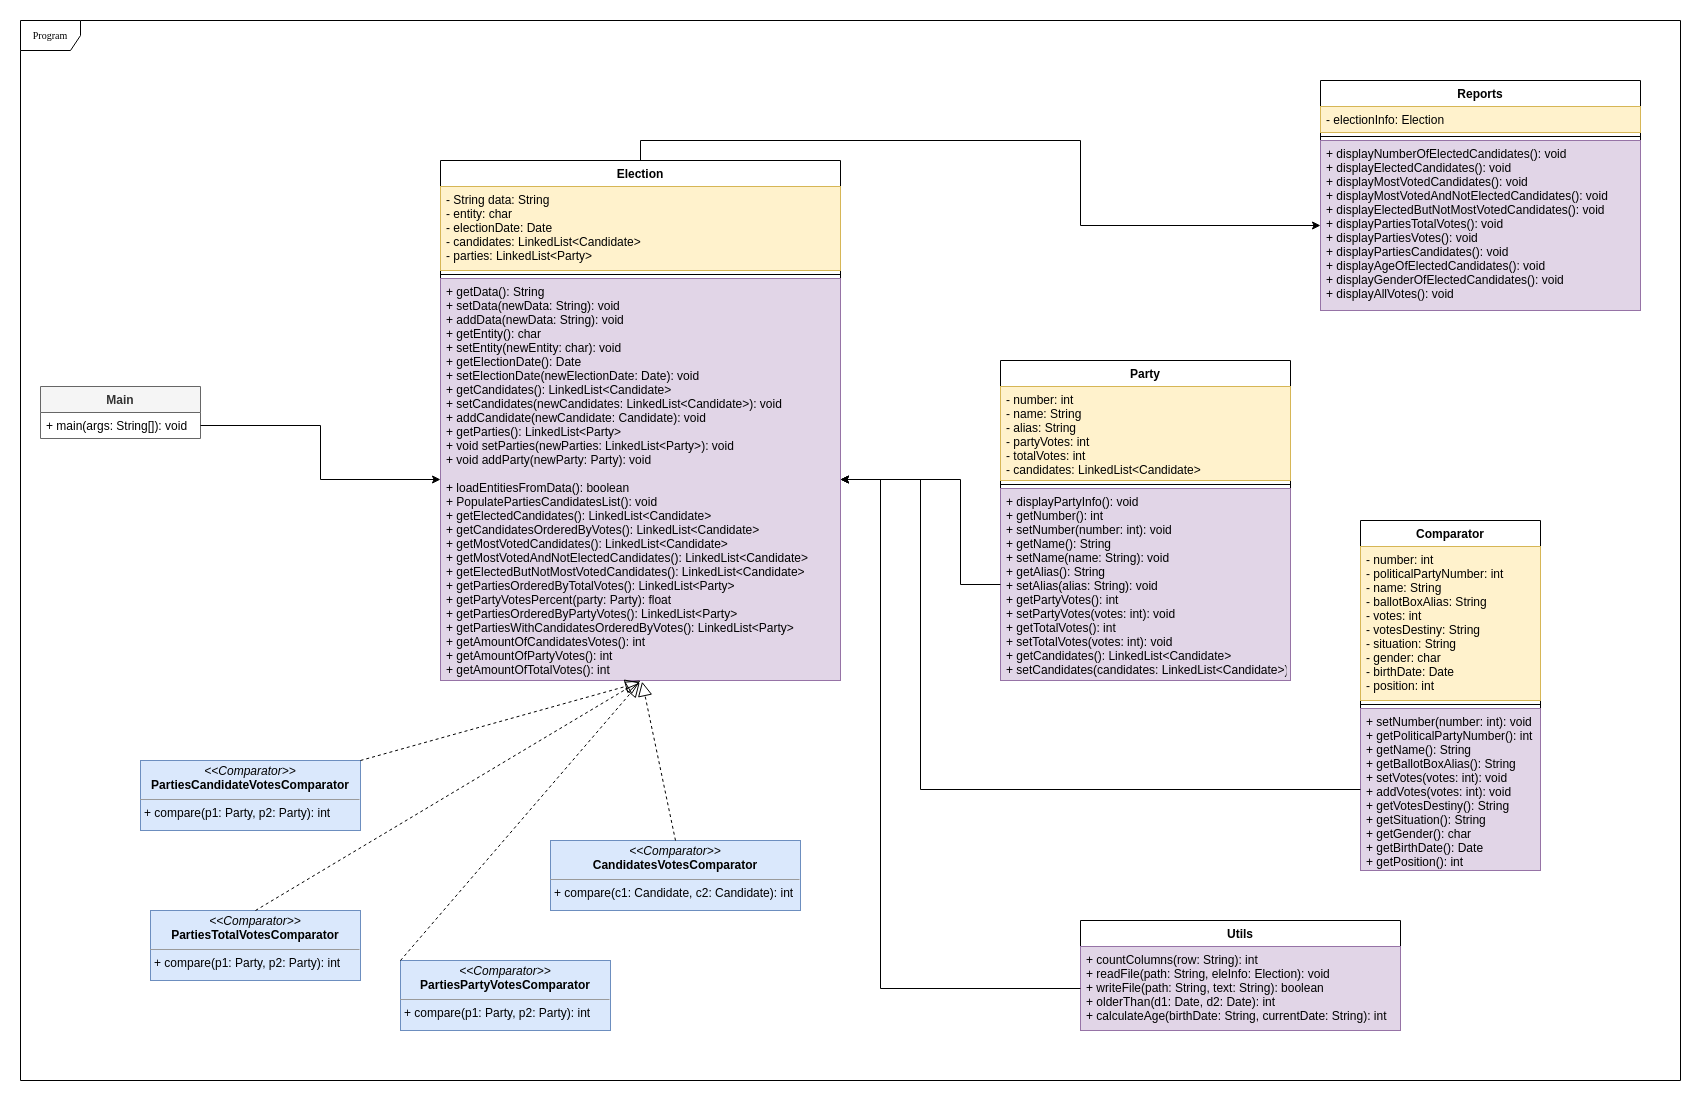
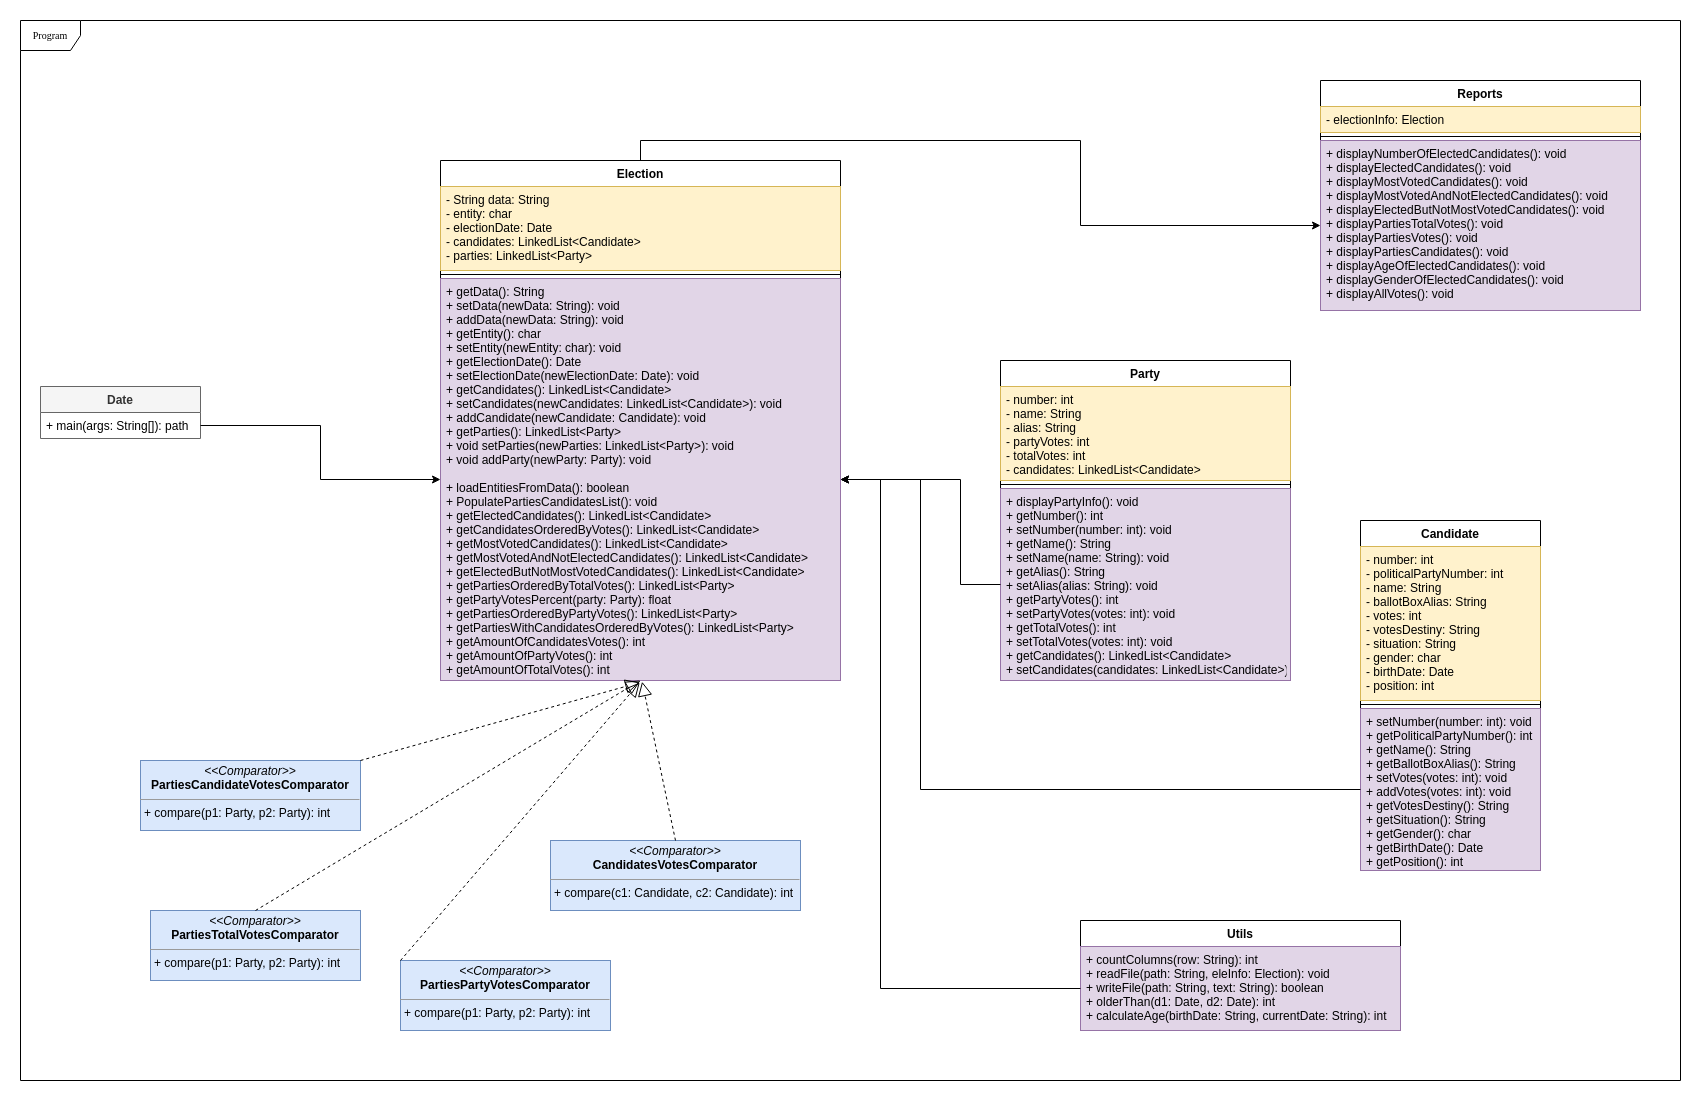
(120, 400) -> (120, 400)
(128, 426) -> (129, 426)
(1450, 534) -> (1450, 534)
